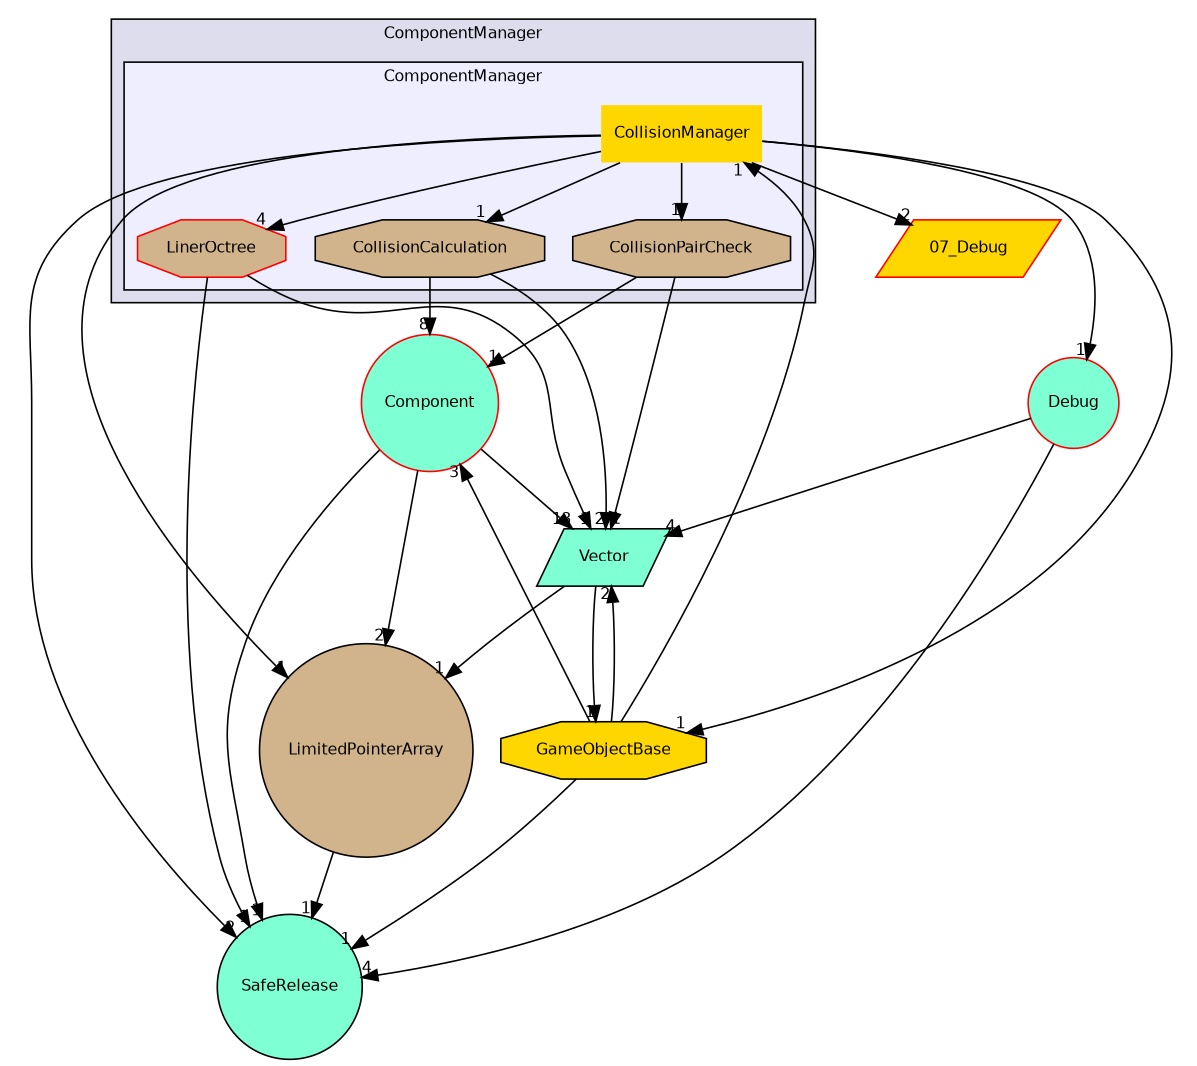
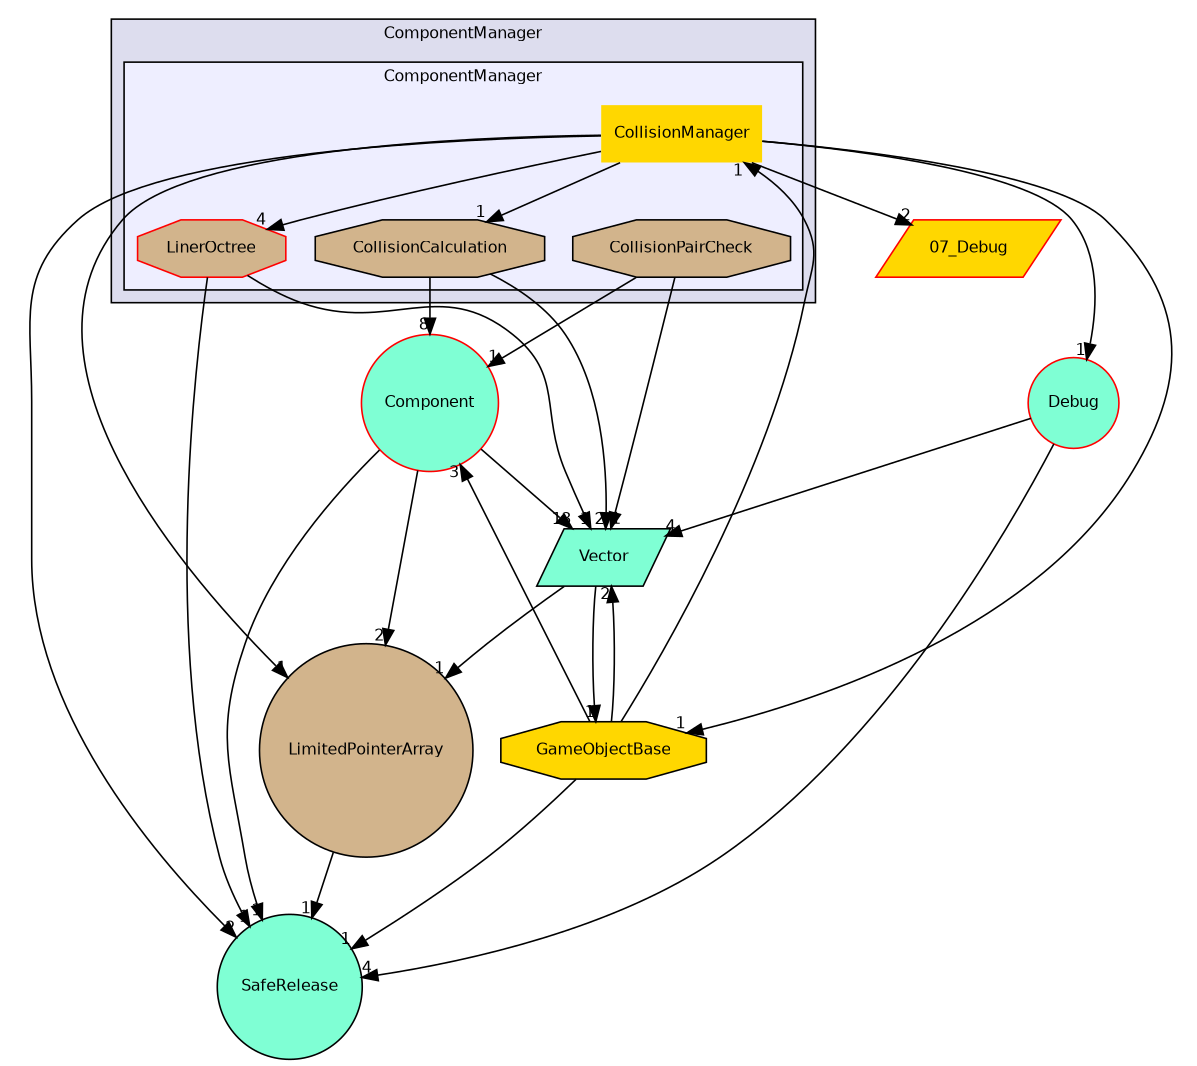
(682, 183) -> none
